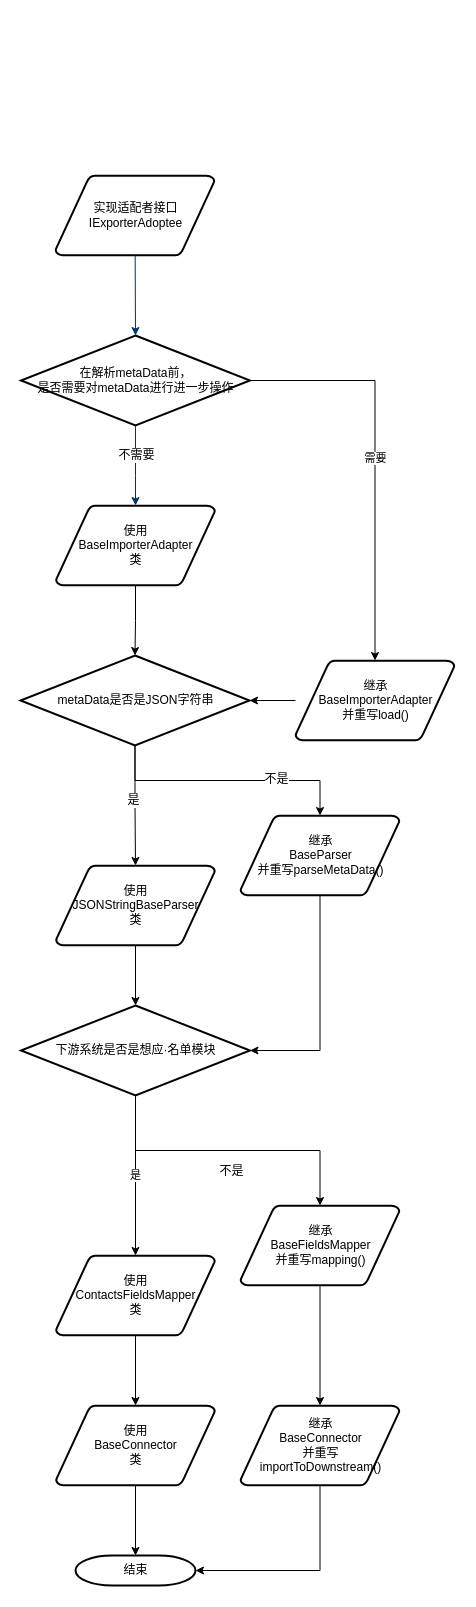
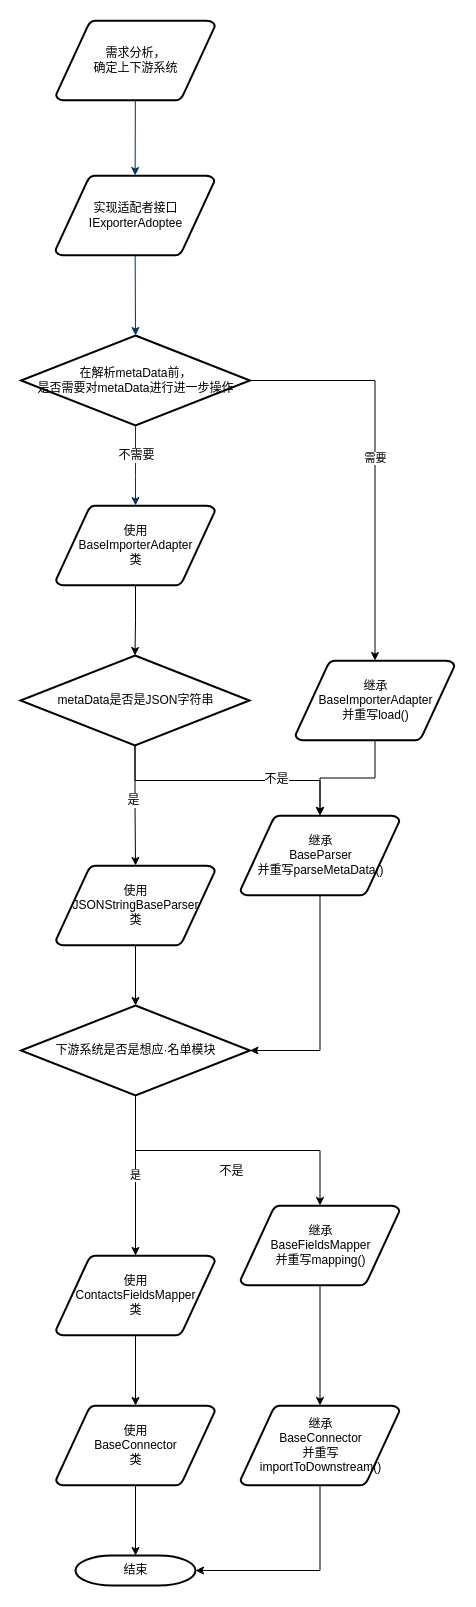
none -> (136, 61)
none -> (135, 135)
(276, 701) -> (366, 778)
